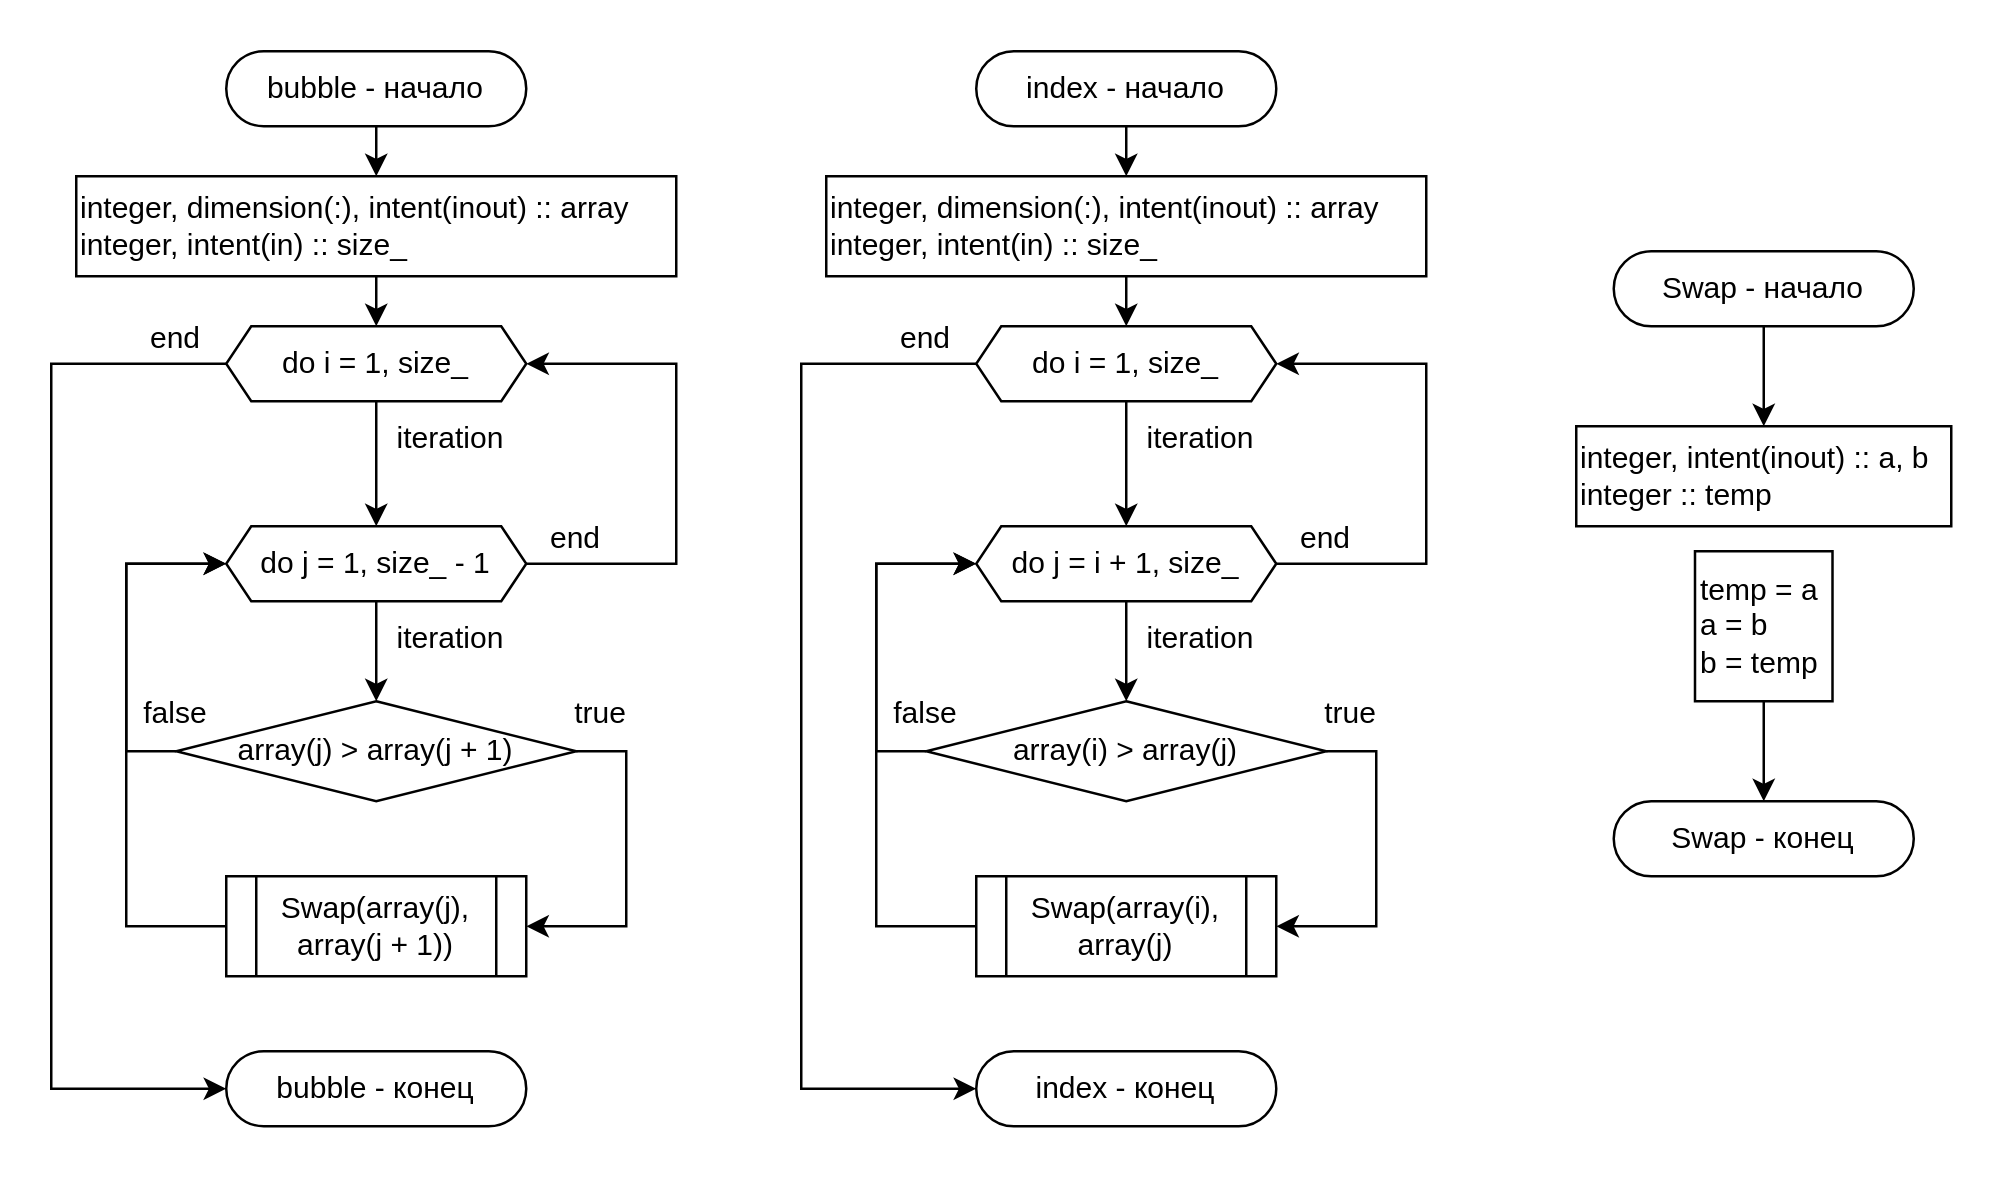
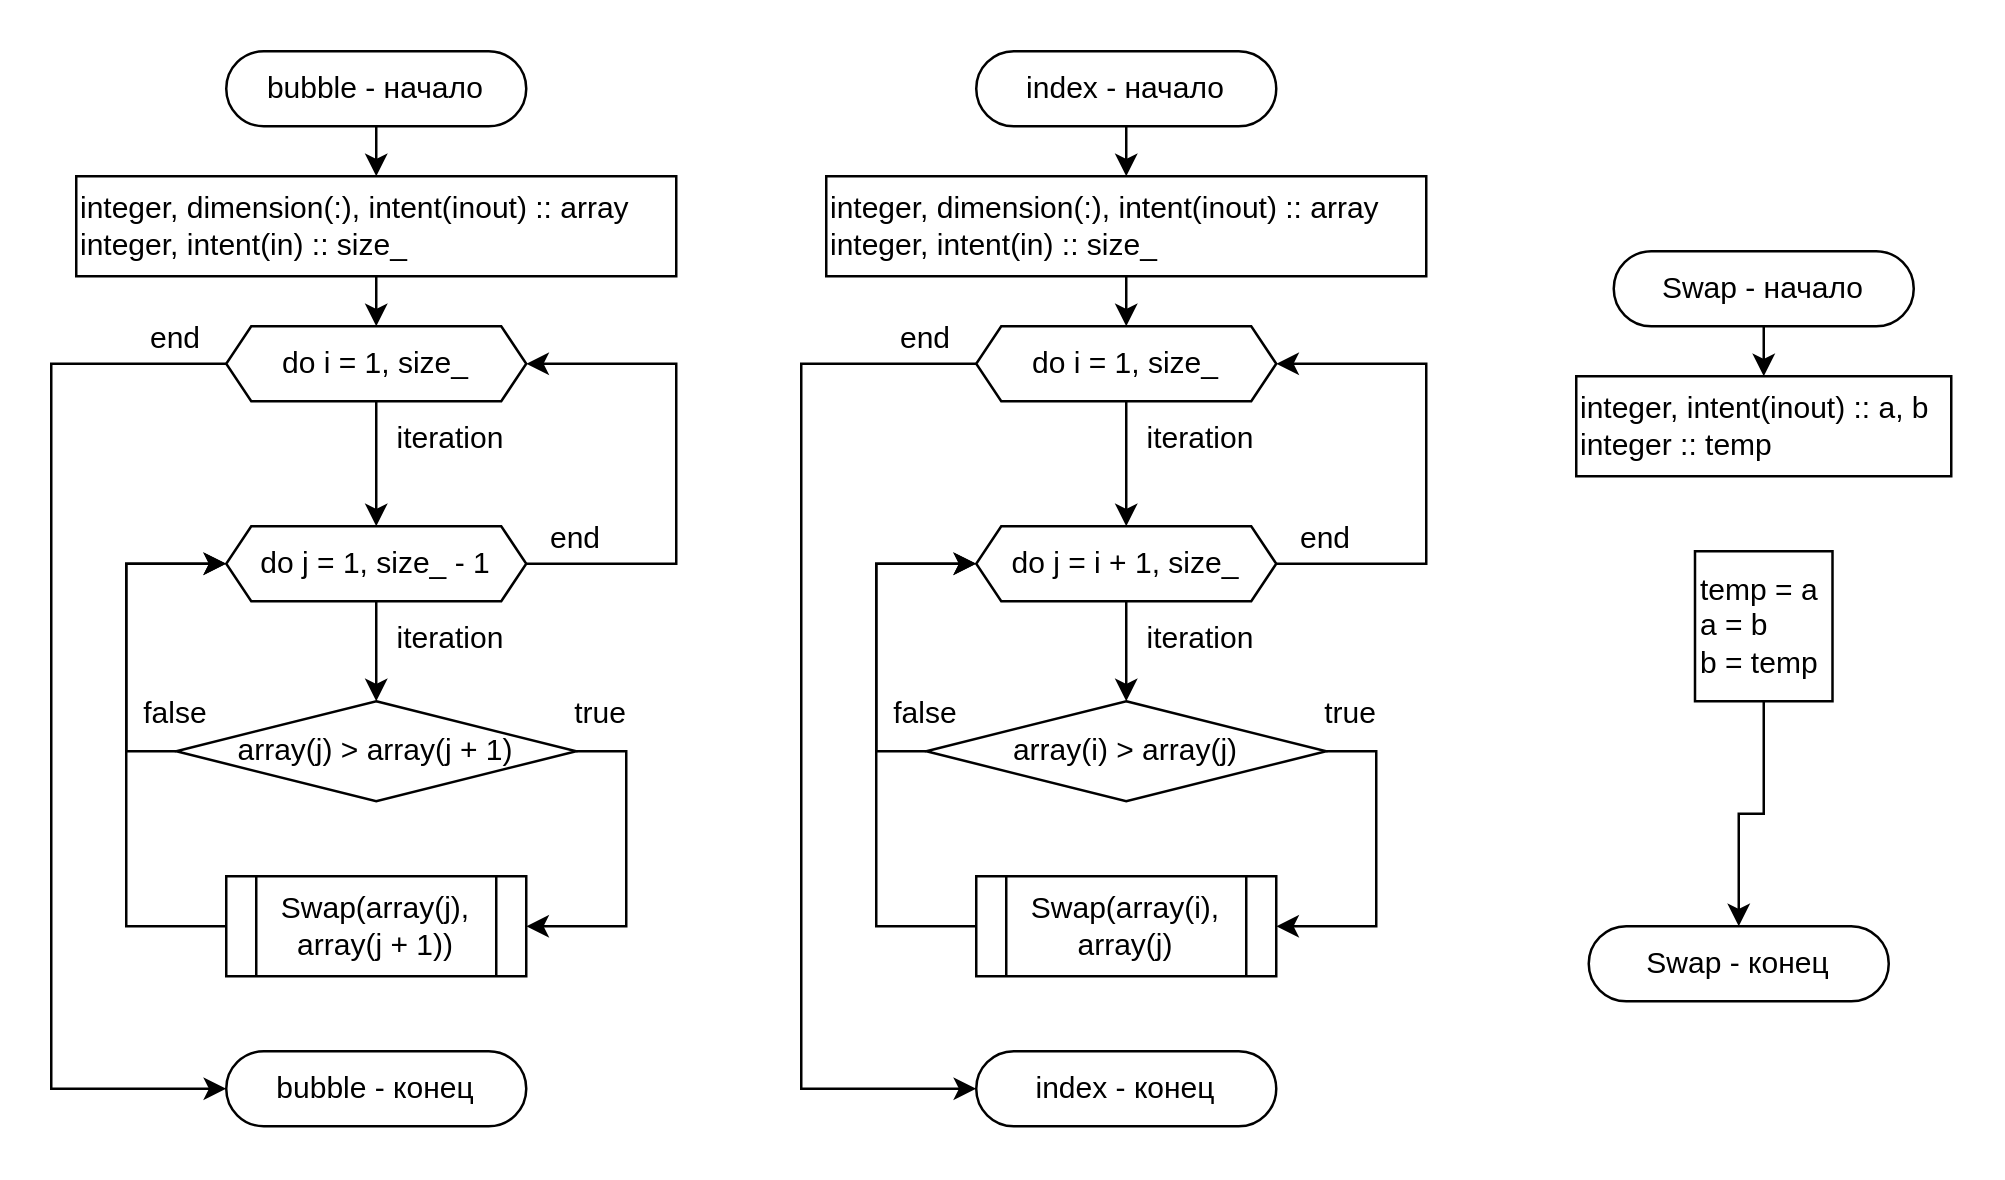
(1764, 476) -> (1764, 426)
(1764, 839) -> (1739, 964)
